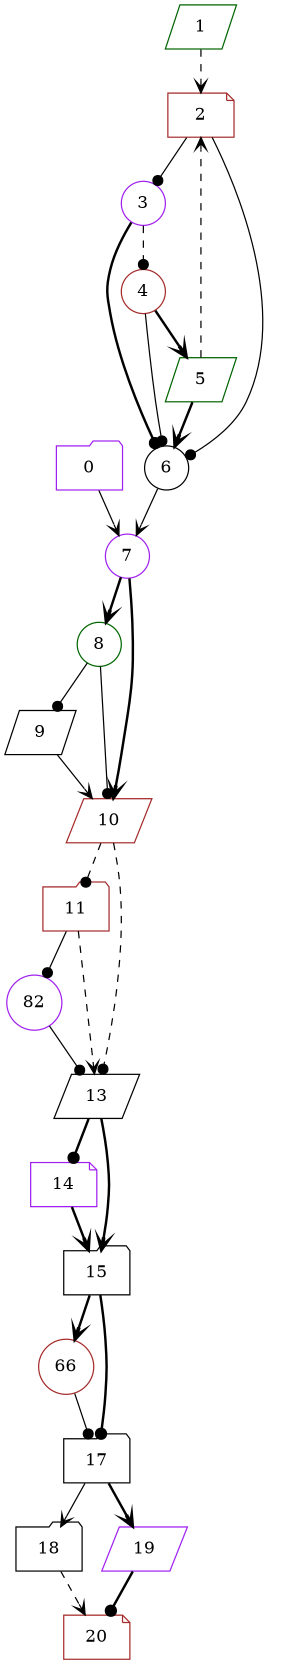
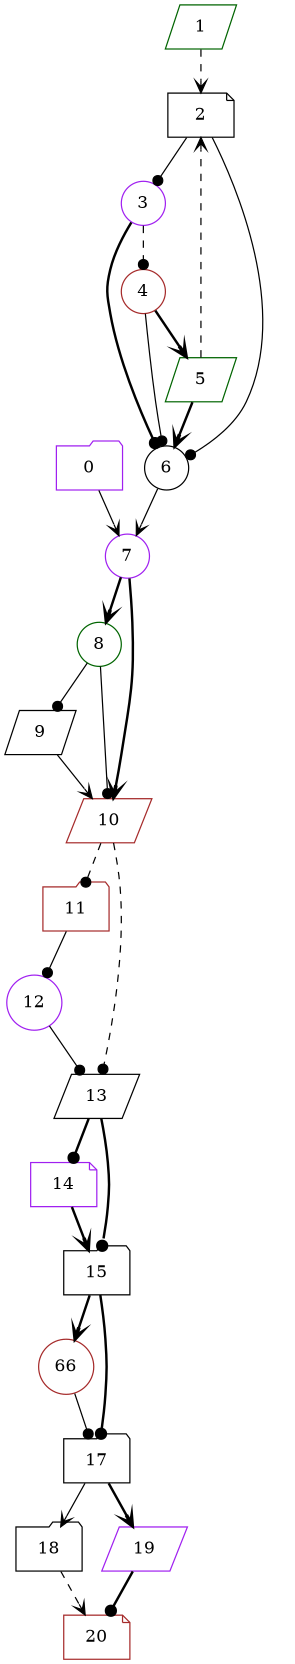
(201, 115) -> (201, 115)
(86, 996) -> none
(34, 1003) -> (34, 1003)
(109, 1178) -> (109, 1178)
